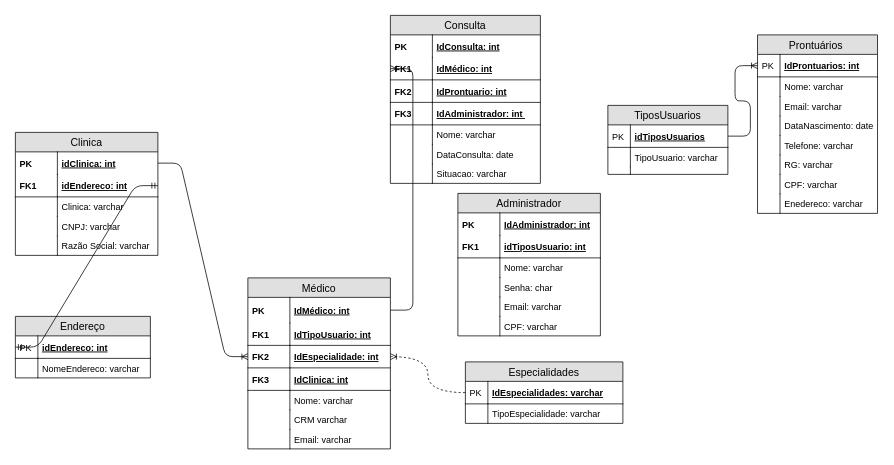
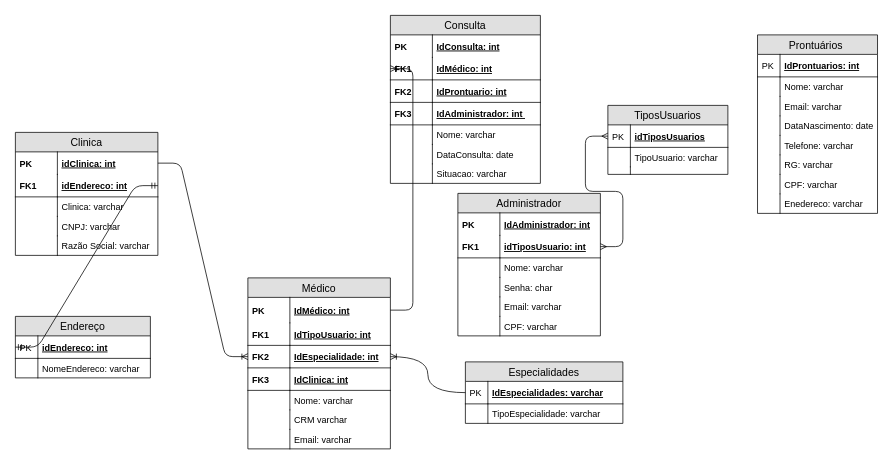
(750, 112) -> none
none -> (603, 191)
(428, 376) -> (428, 376)
